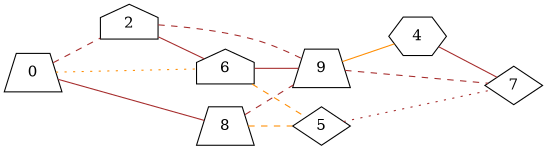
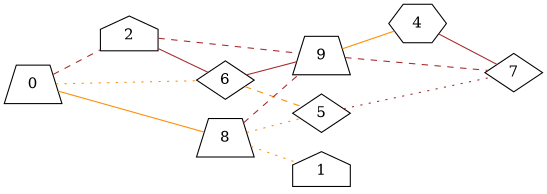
(225, 68) -> (225, 80)
(131, 100) -> (131, 112)
(270, 126) -> (274, 125)
none -> (321, 171)
